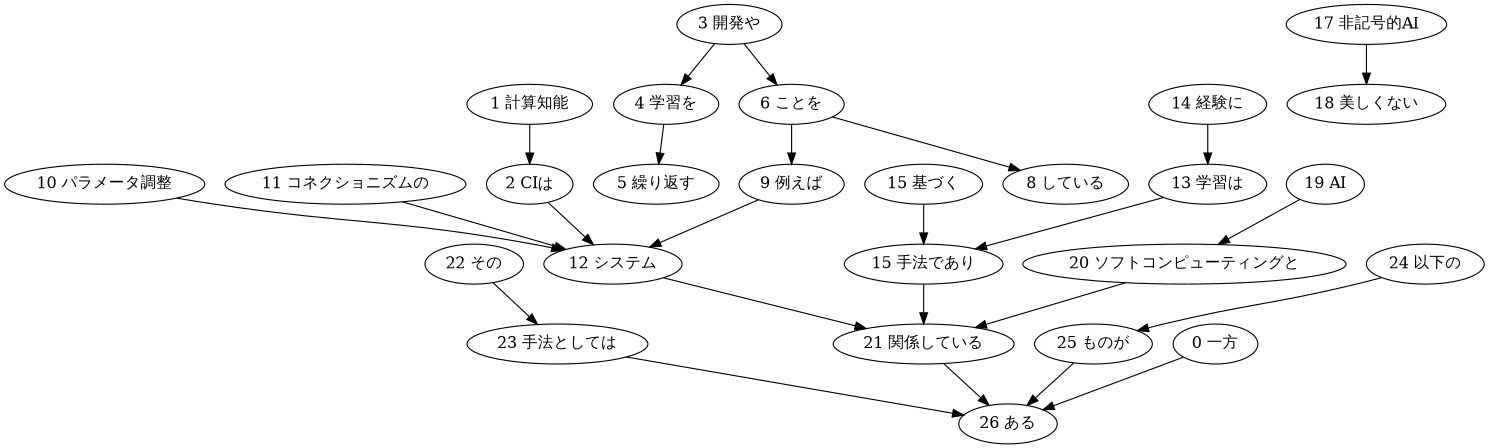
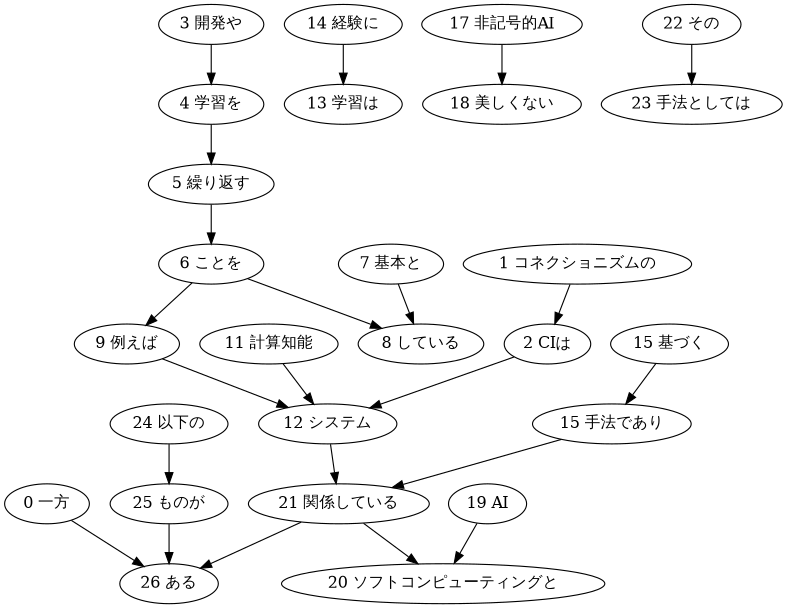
(757, 60) -> (211, 219)
(530, 104) -> (577, 264)
(105, 184) -> none
(346, 184) -> (269, 344)
(1075, 222) -> none
none -> (391, 264)
(1056, 304) -> (386, 540)
(789, 385) -> none
